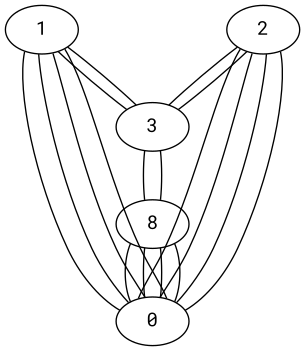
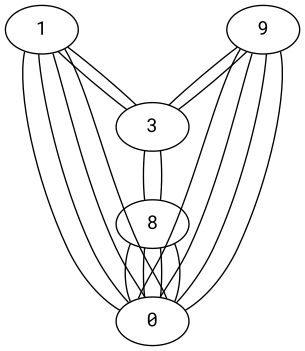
(263, 30) -> (263, 30)
